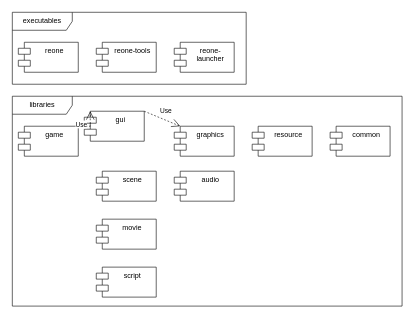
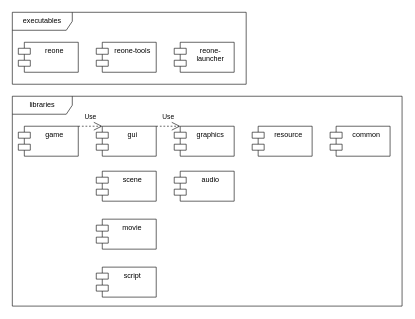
(114, 126) -> (126, 141)
